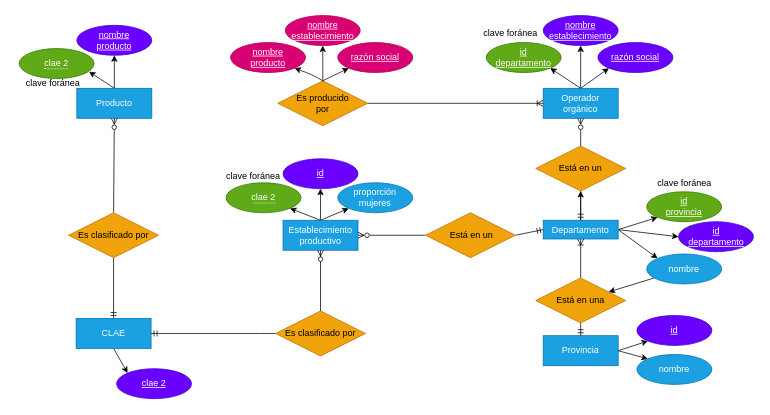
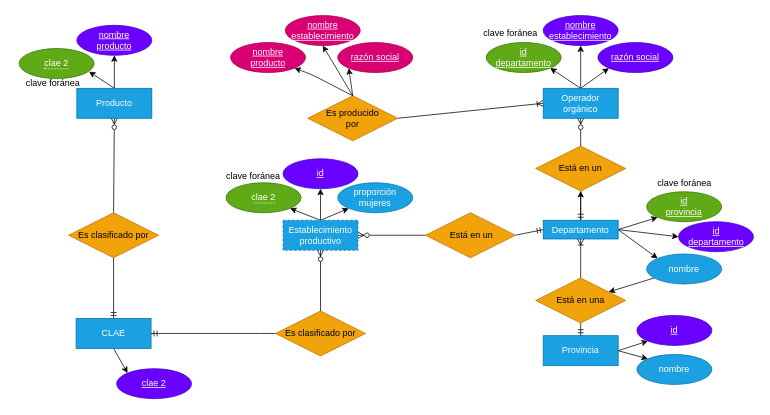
(323, 103) -> (353, 118)
(321, 235) -> (321, 235)
